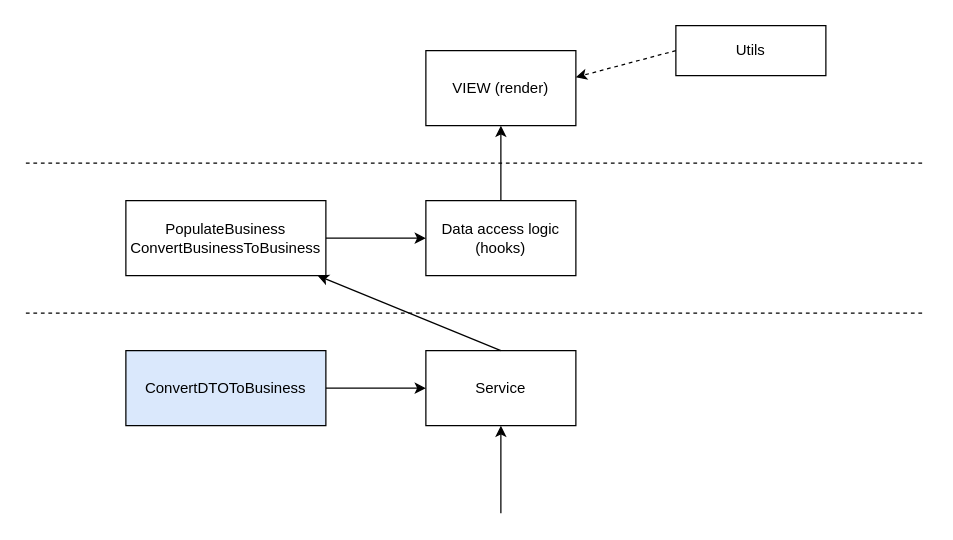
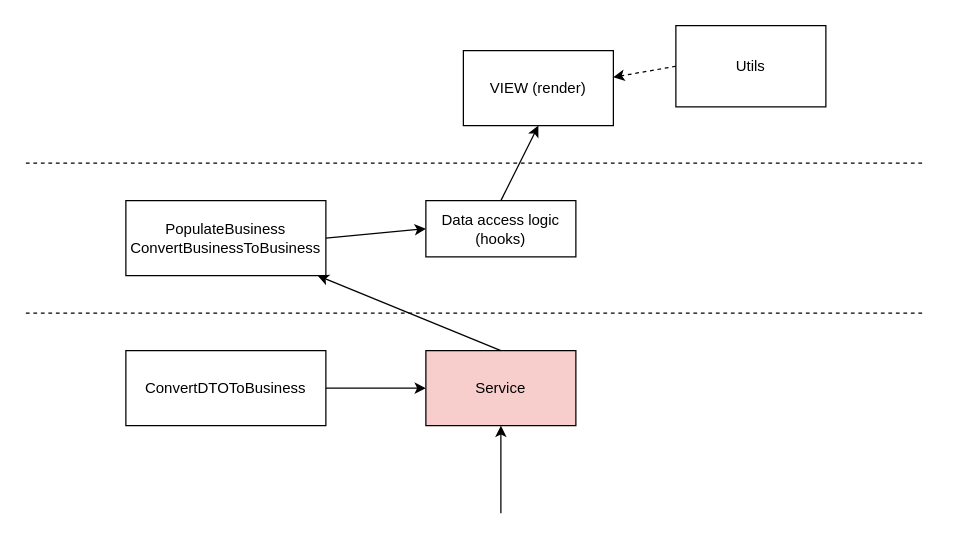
(751, 51) -> (751, 66)
(501, 88) -> (538, 88)
(501, 238) -> (501, 229)
(226, 388) -> (226, 388)
(501, 388) -> (501, 388)
